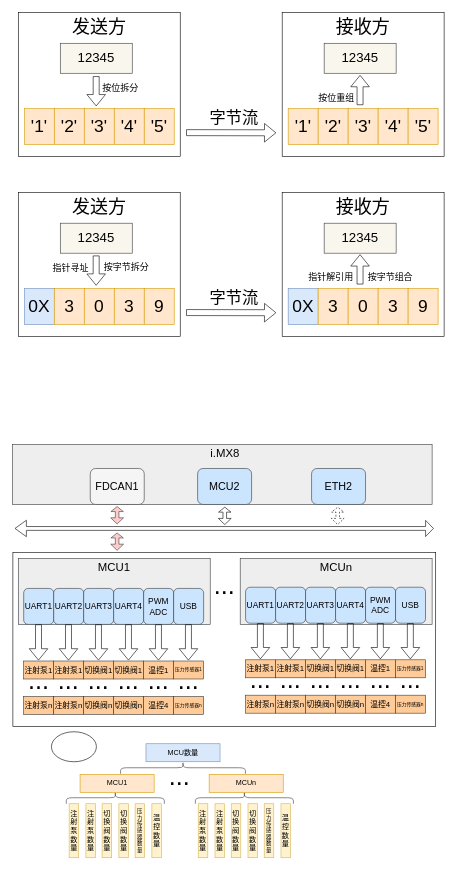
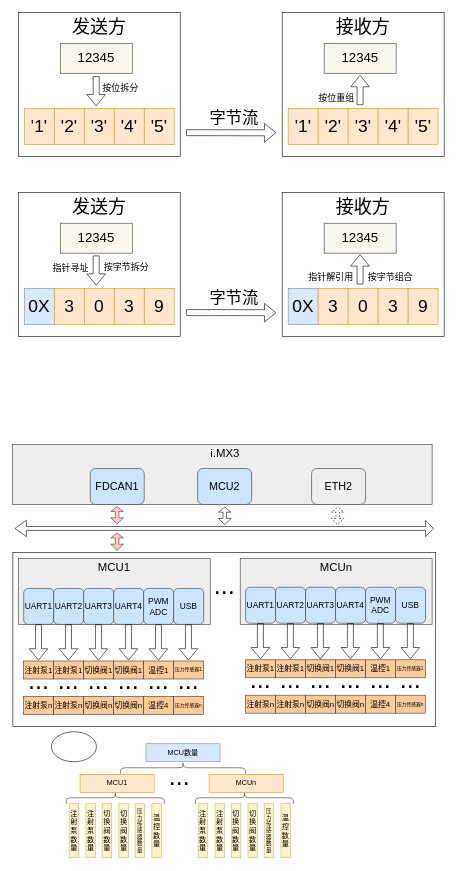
(225, 453) -> (225, 453)
(117, 486) -> (117, 486)
(339, 486) -> (339, 486)
